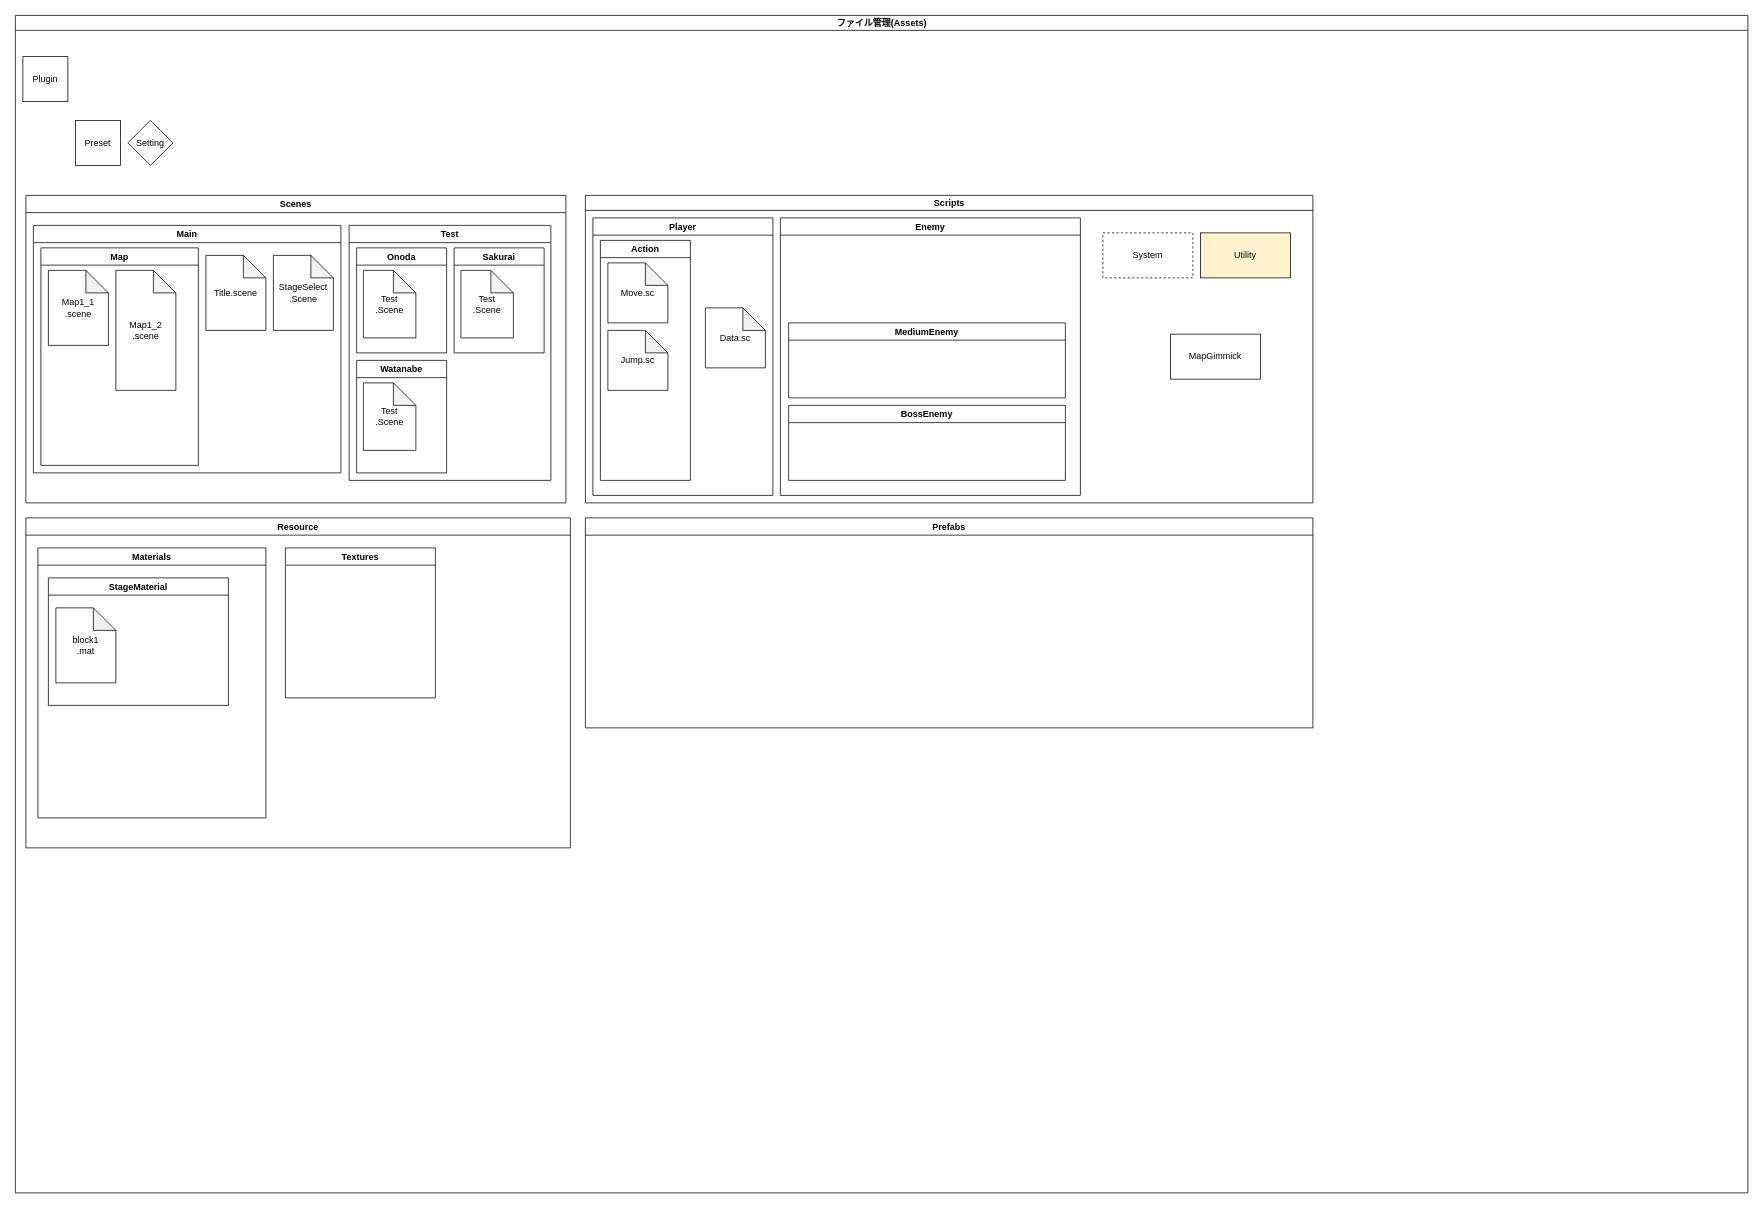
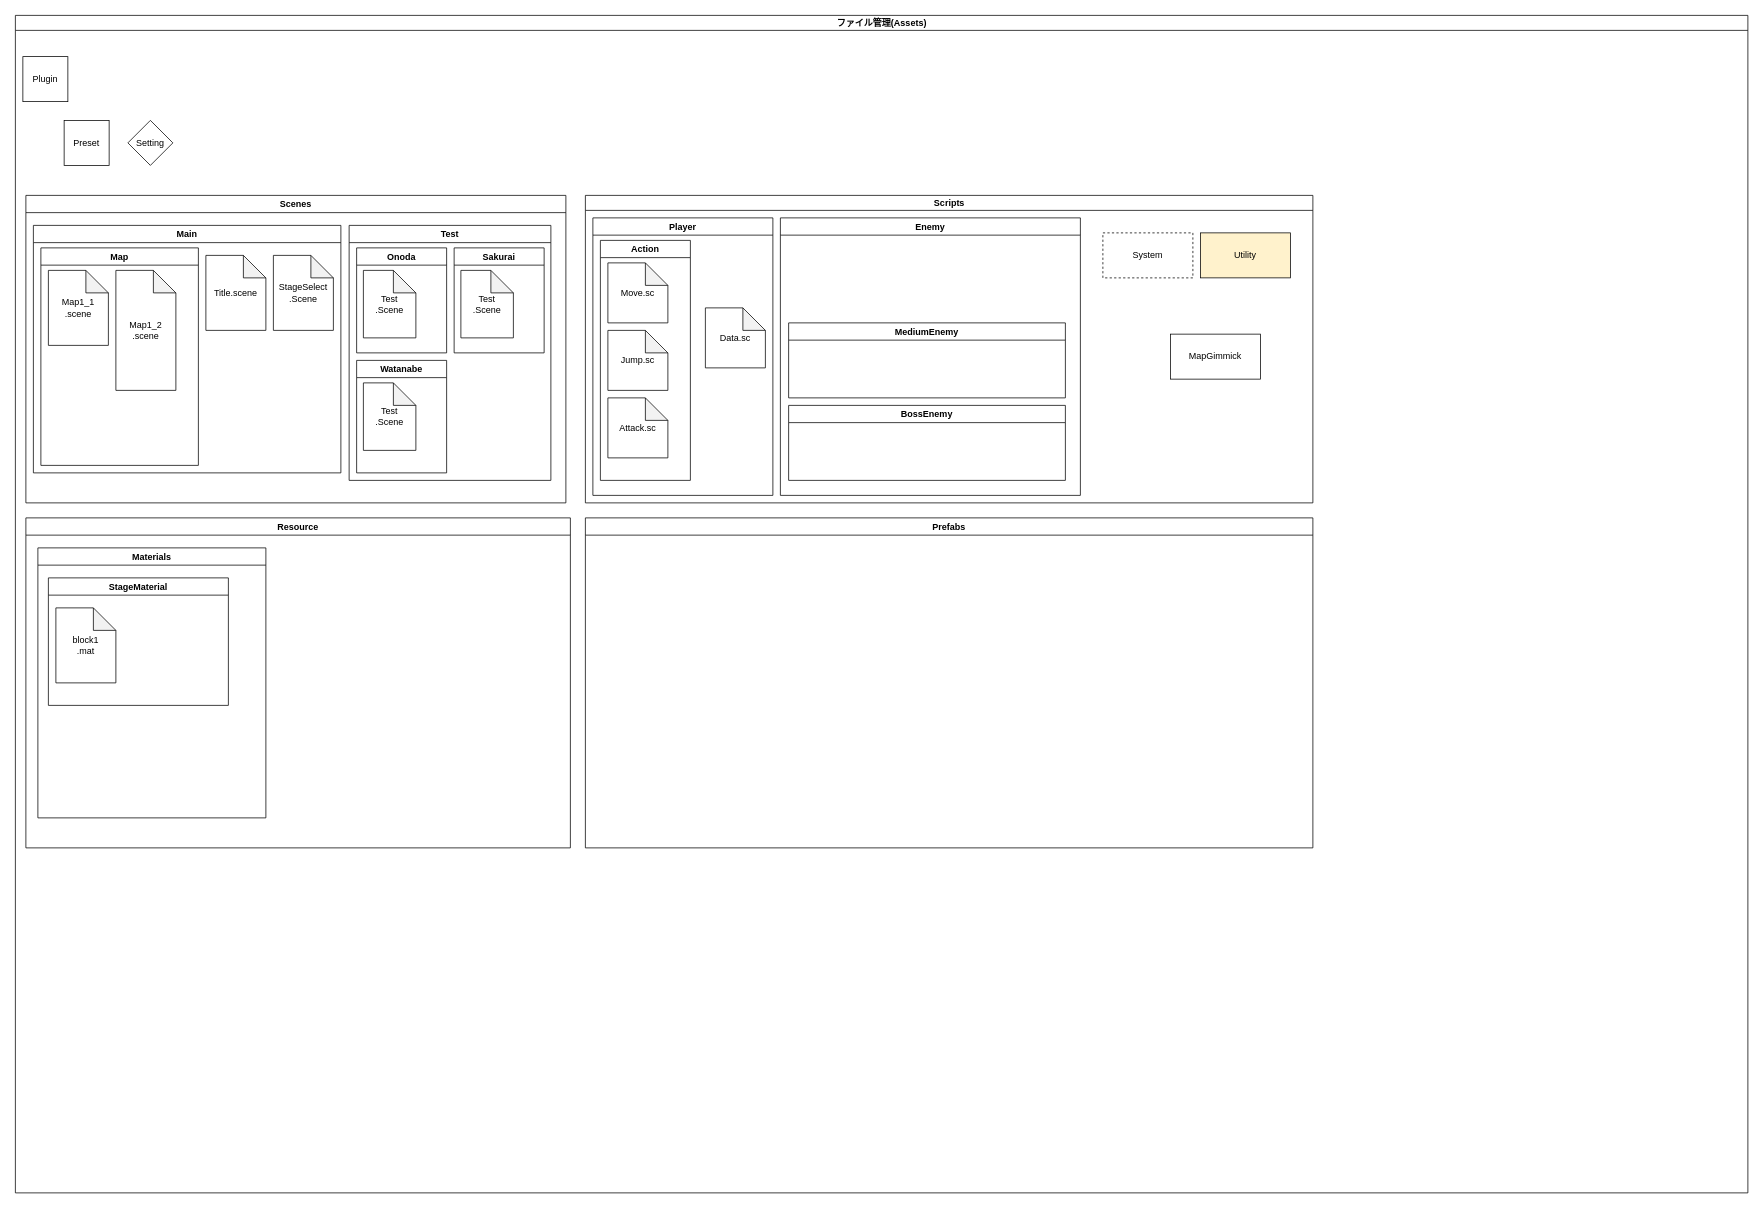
(98, 143) -> (87, 143)
none -> (638, 428)
(360, 623) -> none
(949, 623) -> (949, 683)
